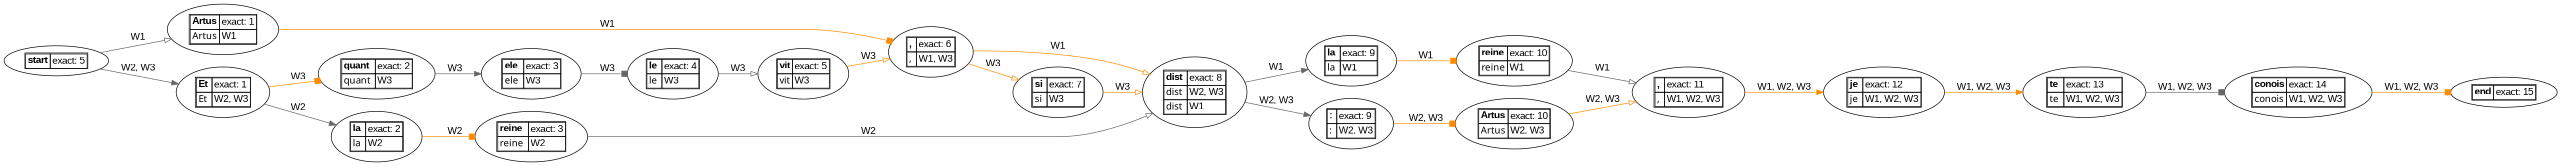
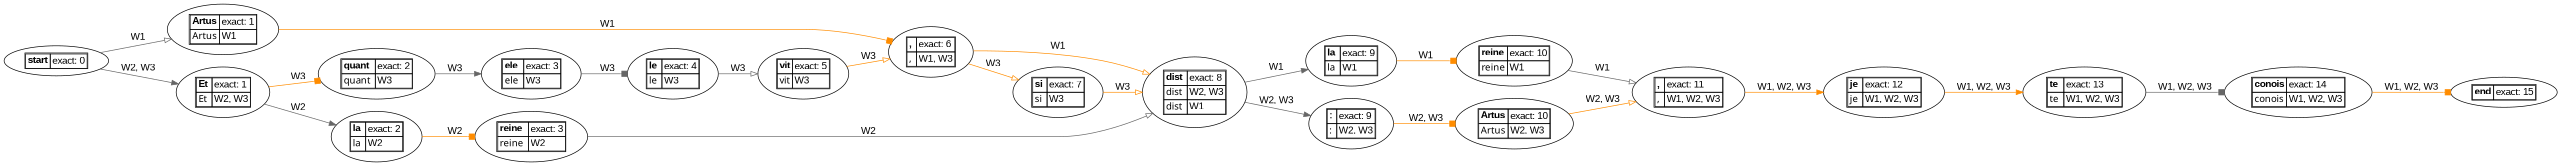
(69, 61) -> (69, 61)
